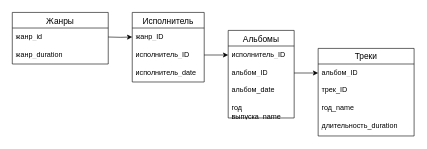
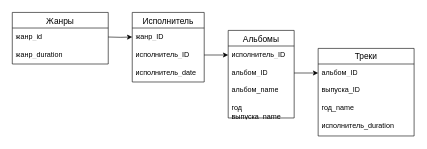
(254, 90) -> (254, 90)
(336, 90) -> (342, 90)
(363, 126) -> (361, 126)
